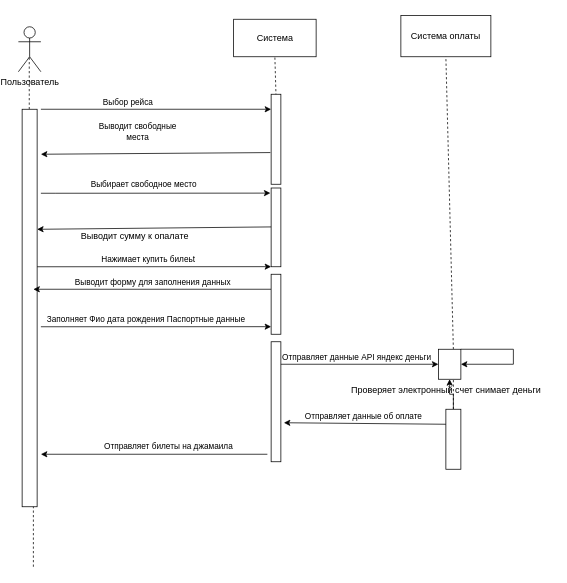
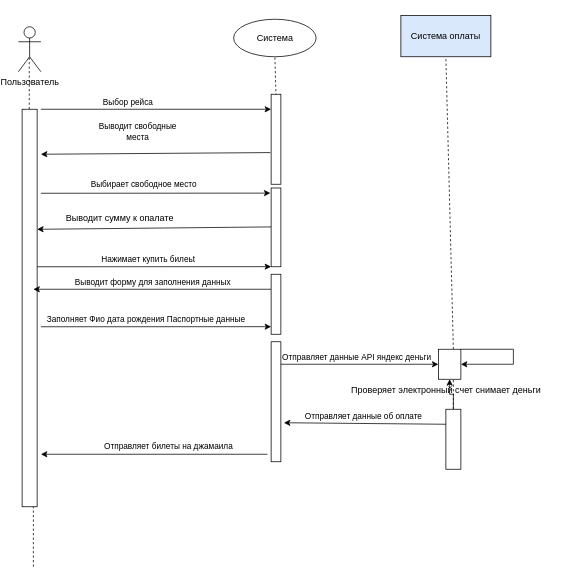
(446, 36) -> (446, 36)
(275, 38) -> (275, 38)
(135, 237) -> (120, 218)
